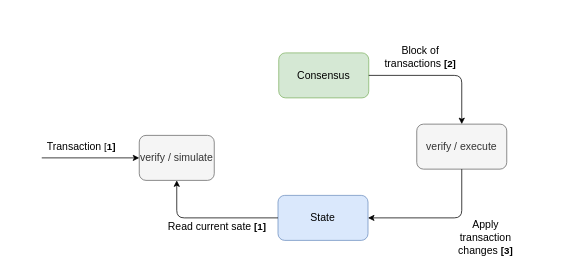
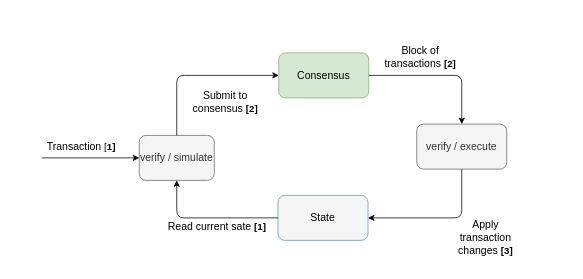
none -> (197, 75)
none -> (225, 102)
(323, 218) -> (323, 218)
